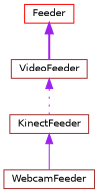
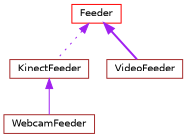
(49, 102) -> (69, 45)
